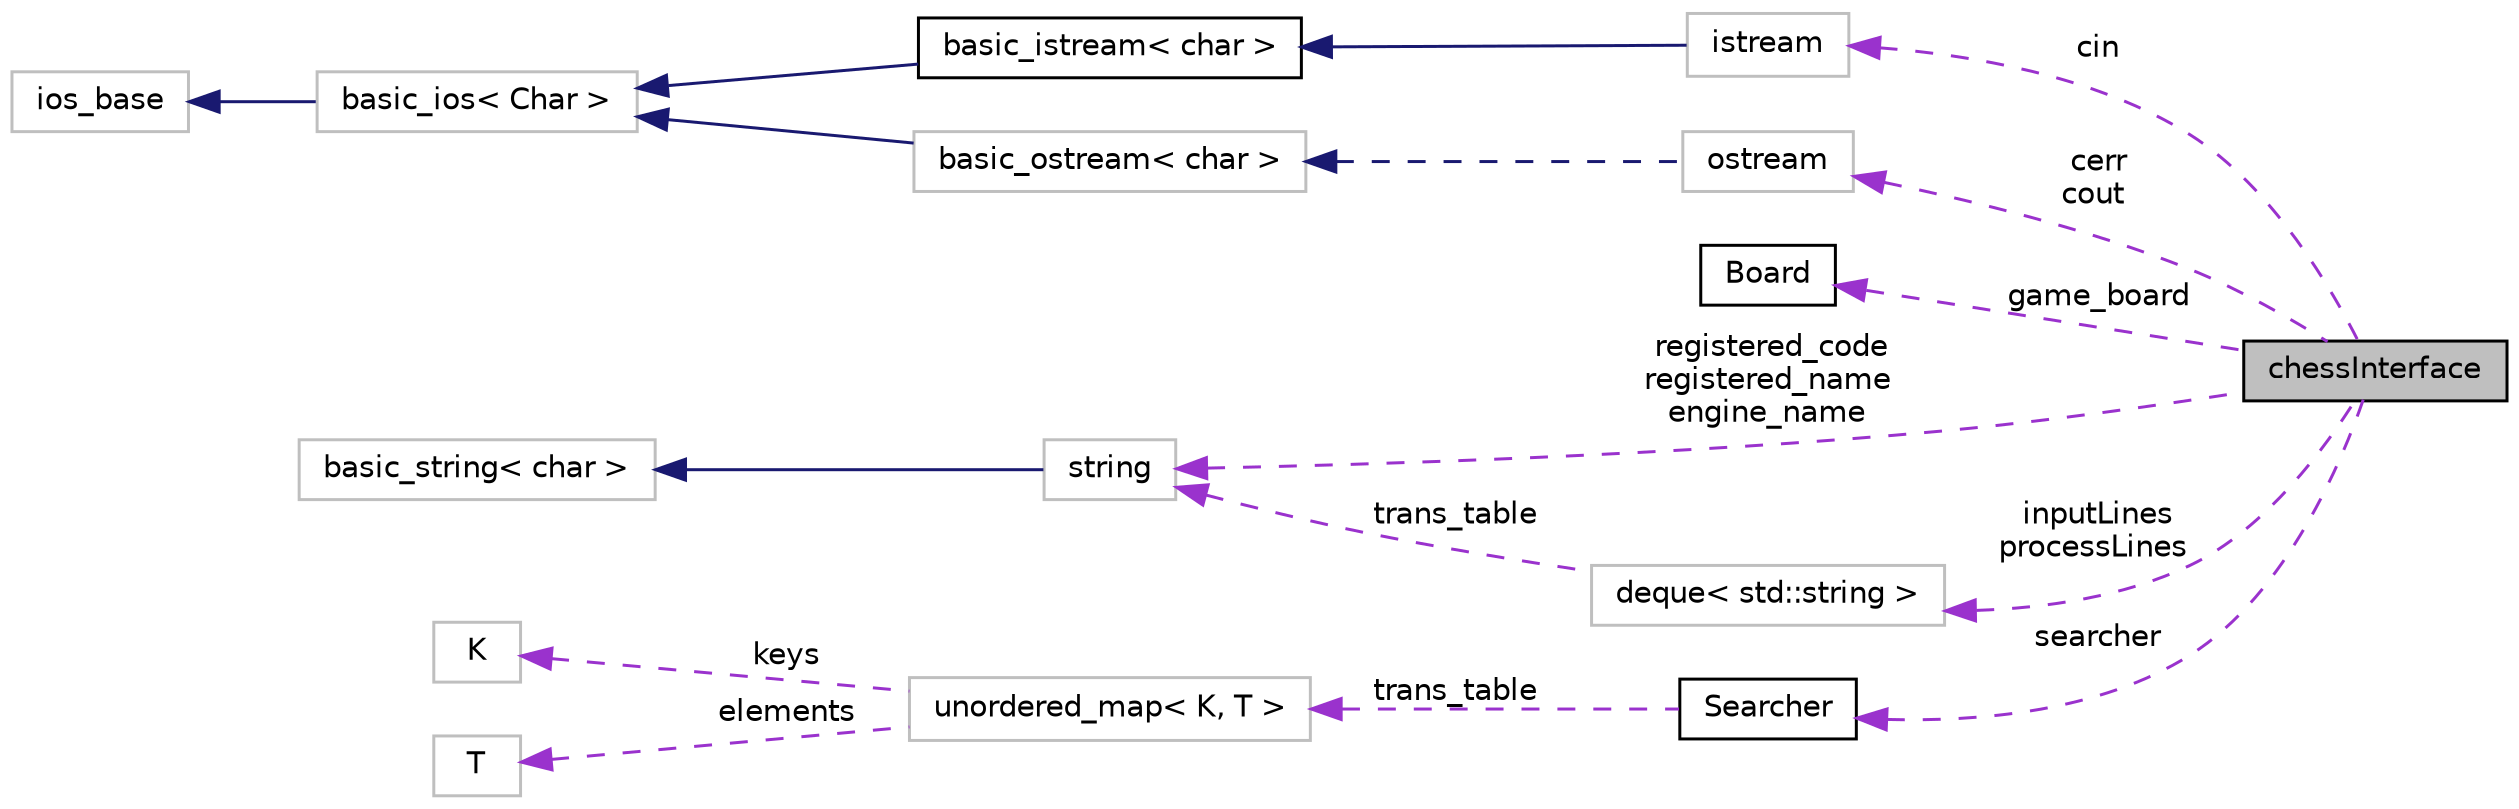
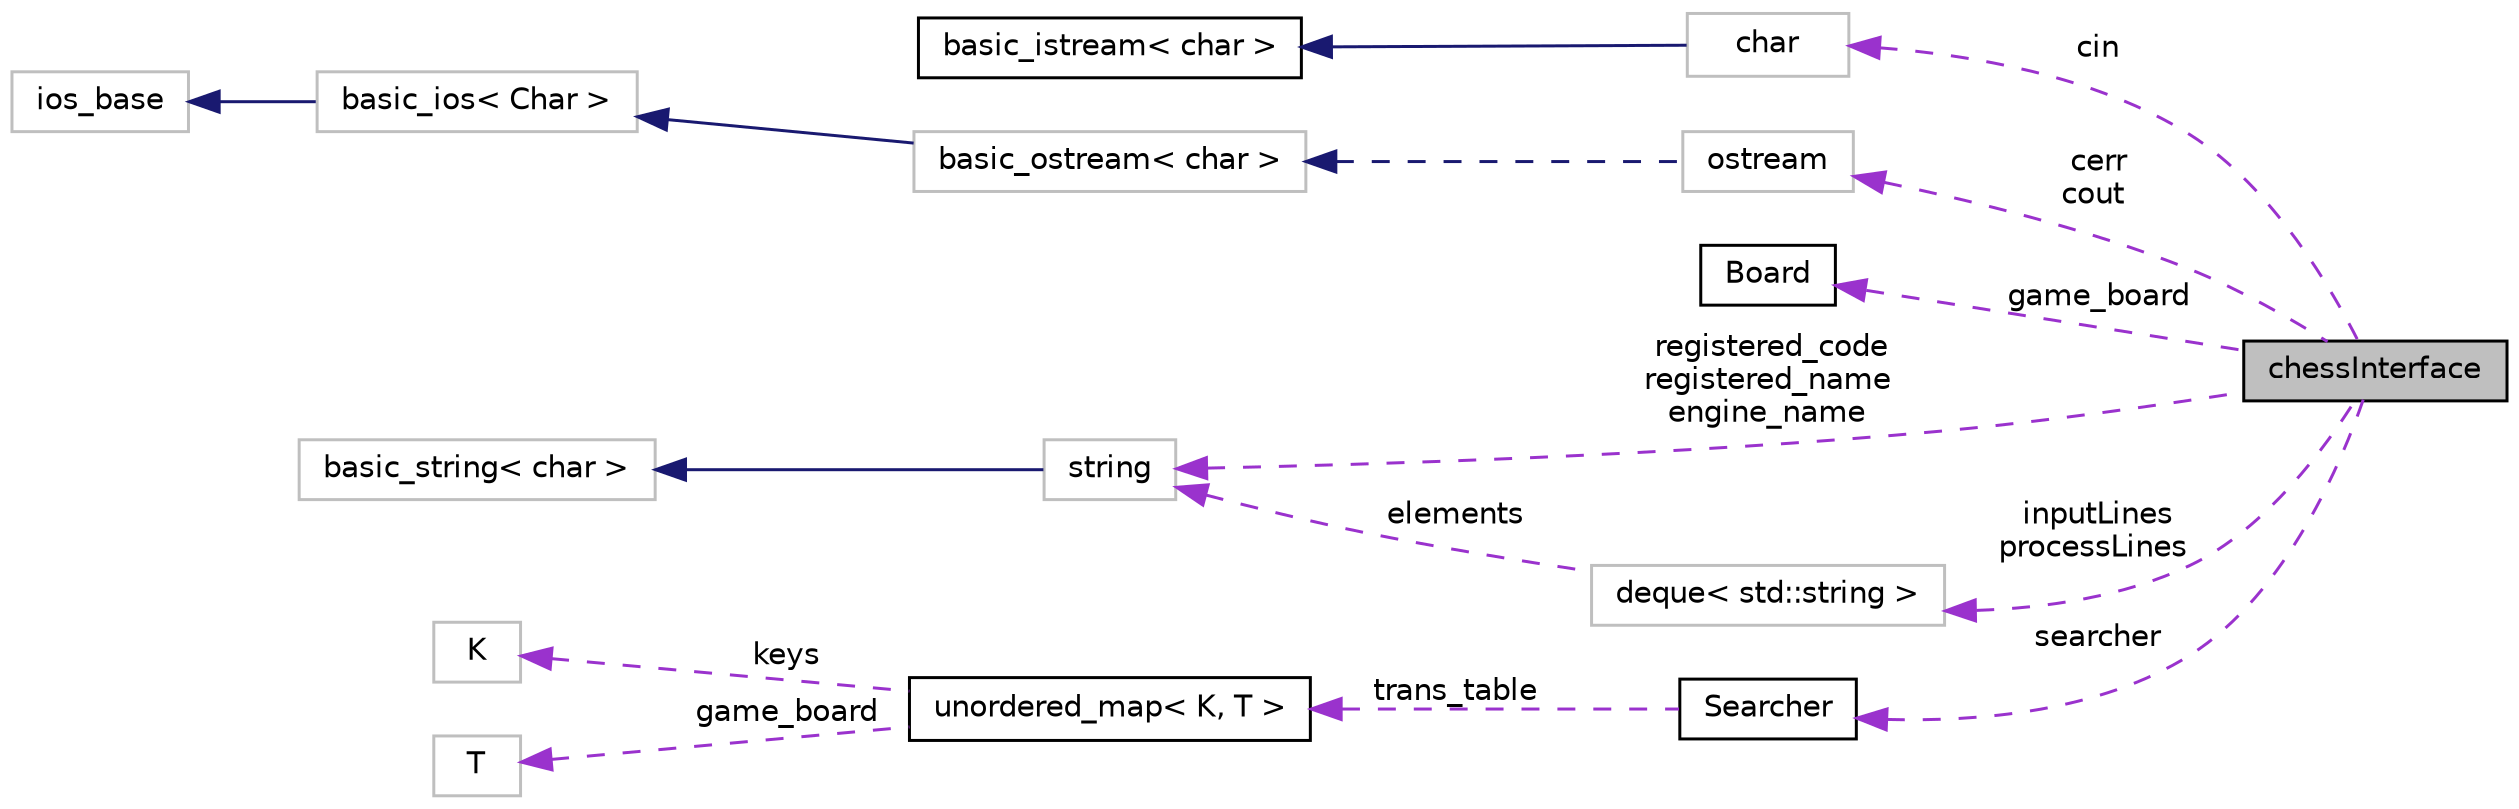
(1768, 45) -> (1768, 45)
(793, 75) -> none
(1451, 516) -> (1451, 516)
(1110, 709) -> (1110, 709)
(782, 714) -> (782, 714)
